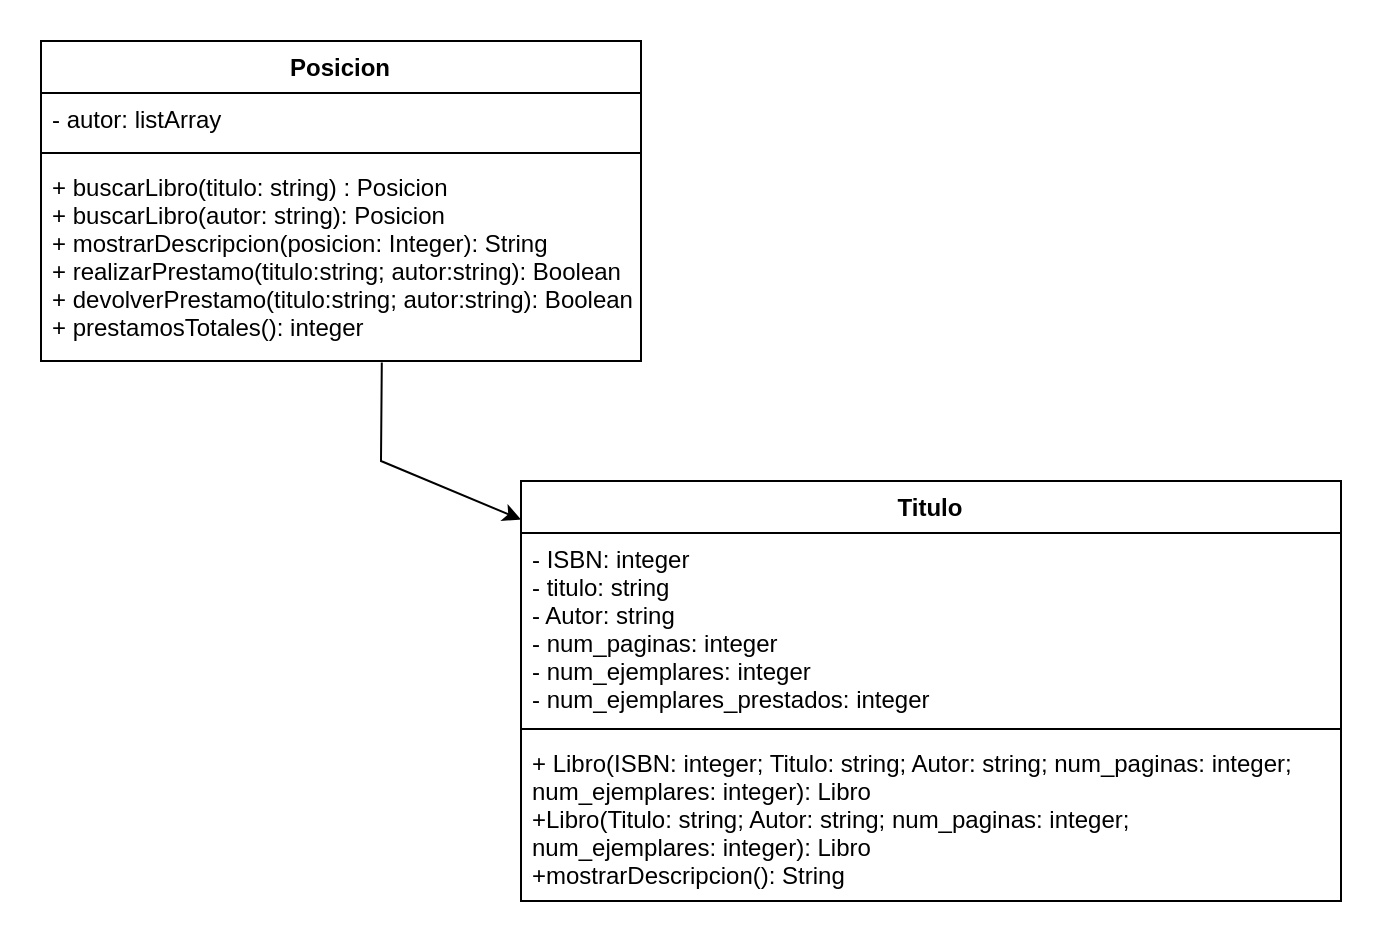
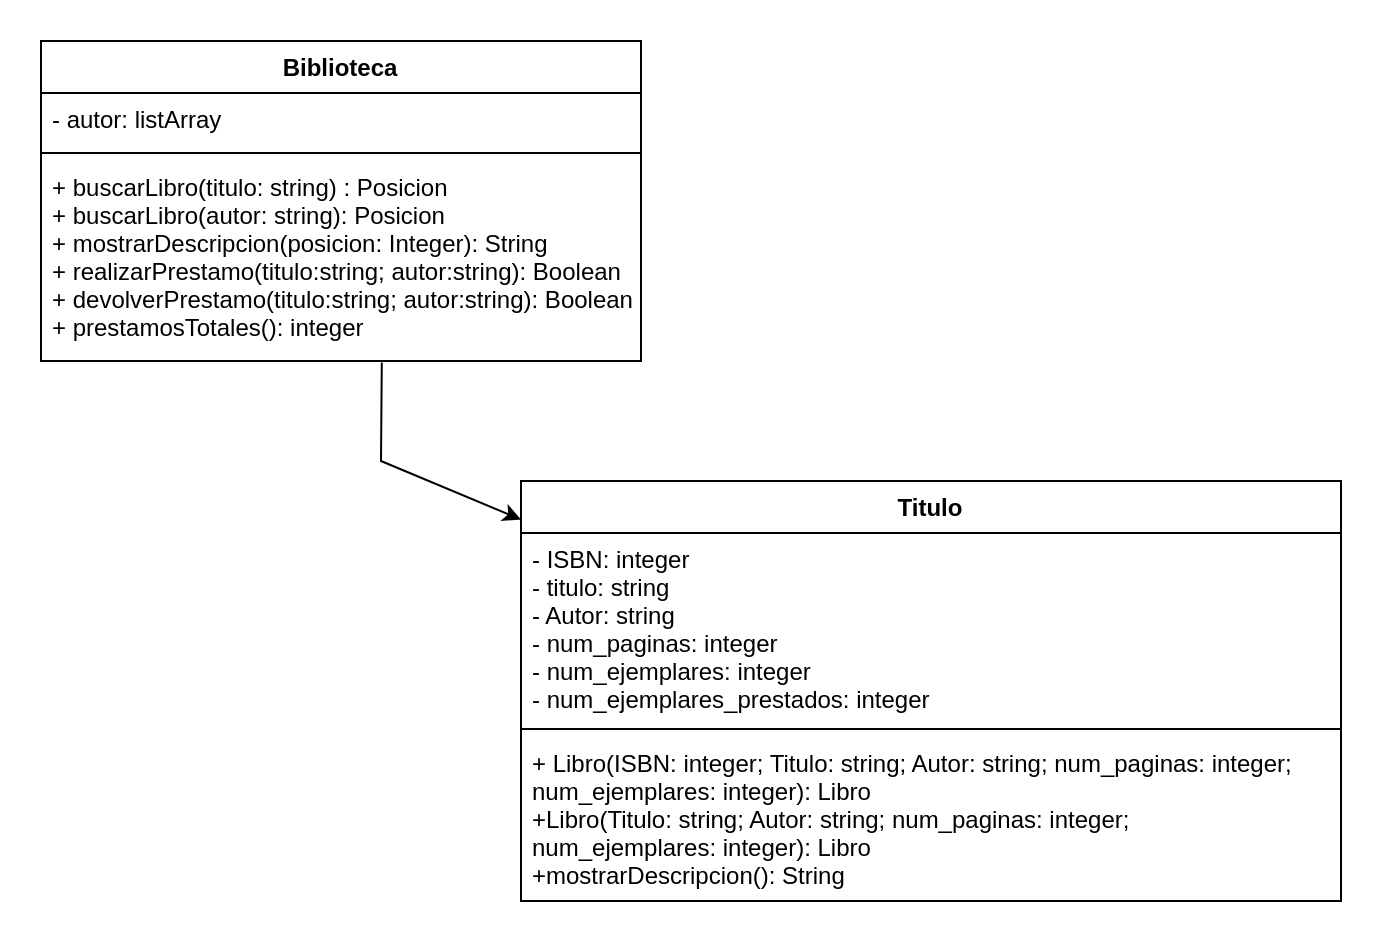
(340, 68) -> (340, 68)
